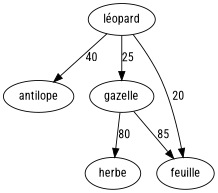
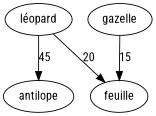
(122, 54) -> none
(92, 58) -> (45, 58)
(163, 135) -> (125, 58)
(113, 173) -> none
